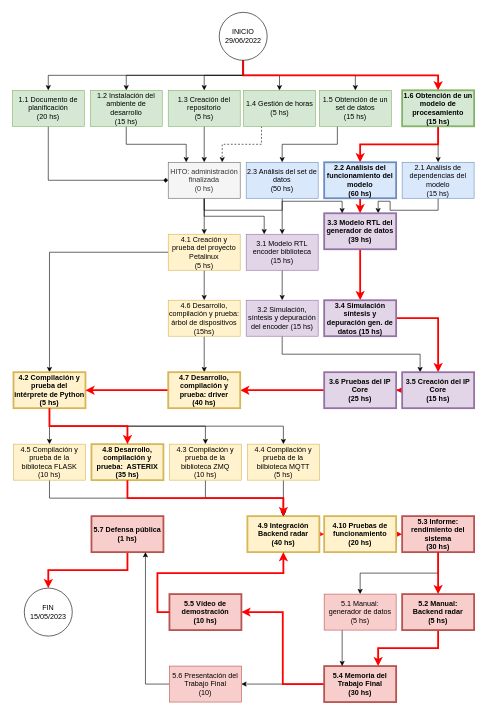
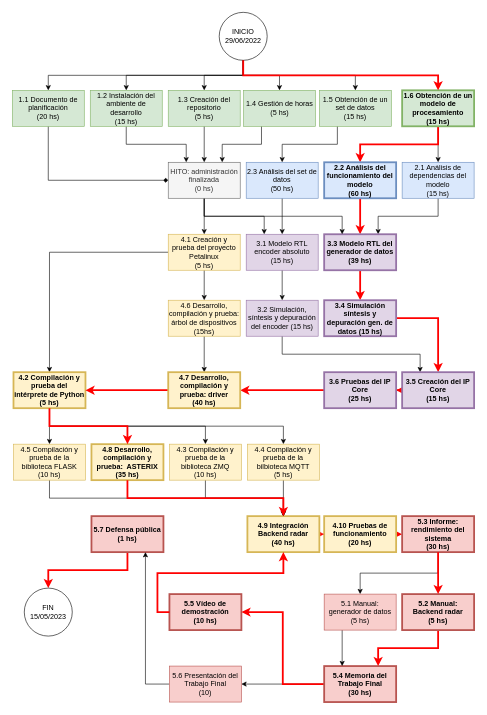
(244, 144) -> (244, 144)
(360, 231) -> (360, 252)
(282, 252) -> (282, 252)
